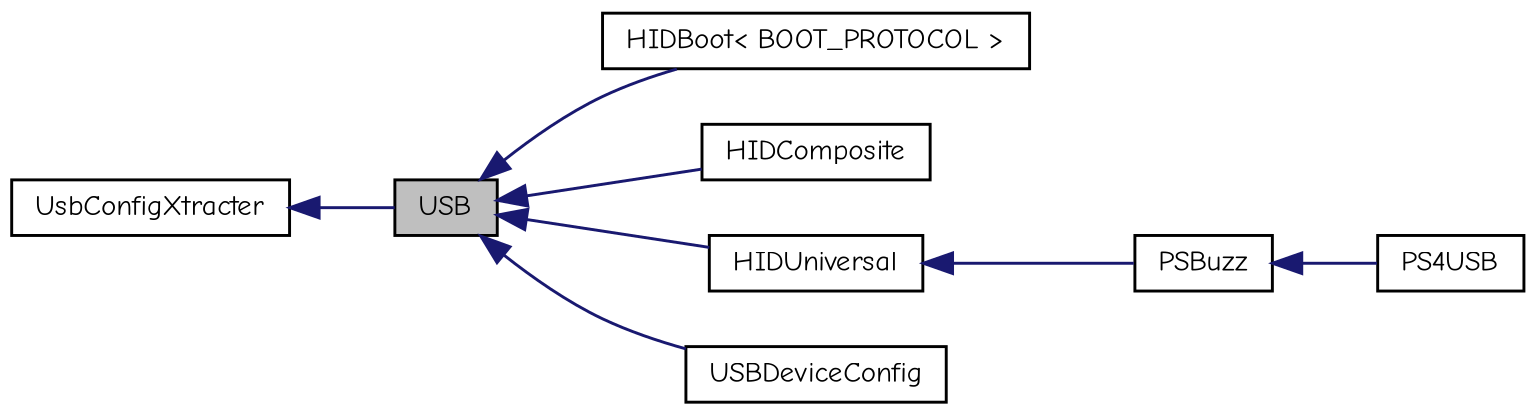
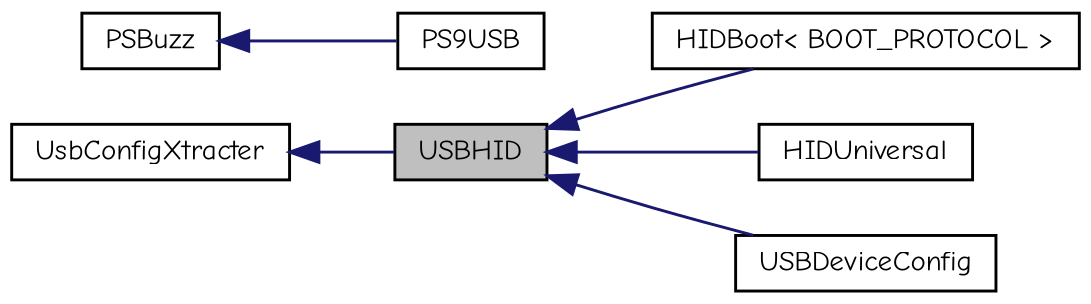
(816, 152) -> none
(446, 208) -> (471, 152)
(1043, 263) -> none
(1451, 263) -> (471, 41)
